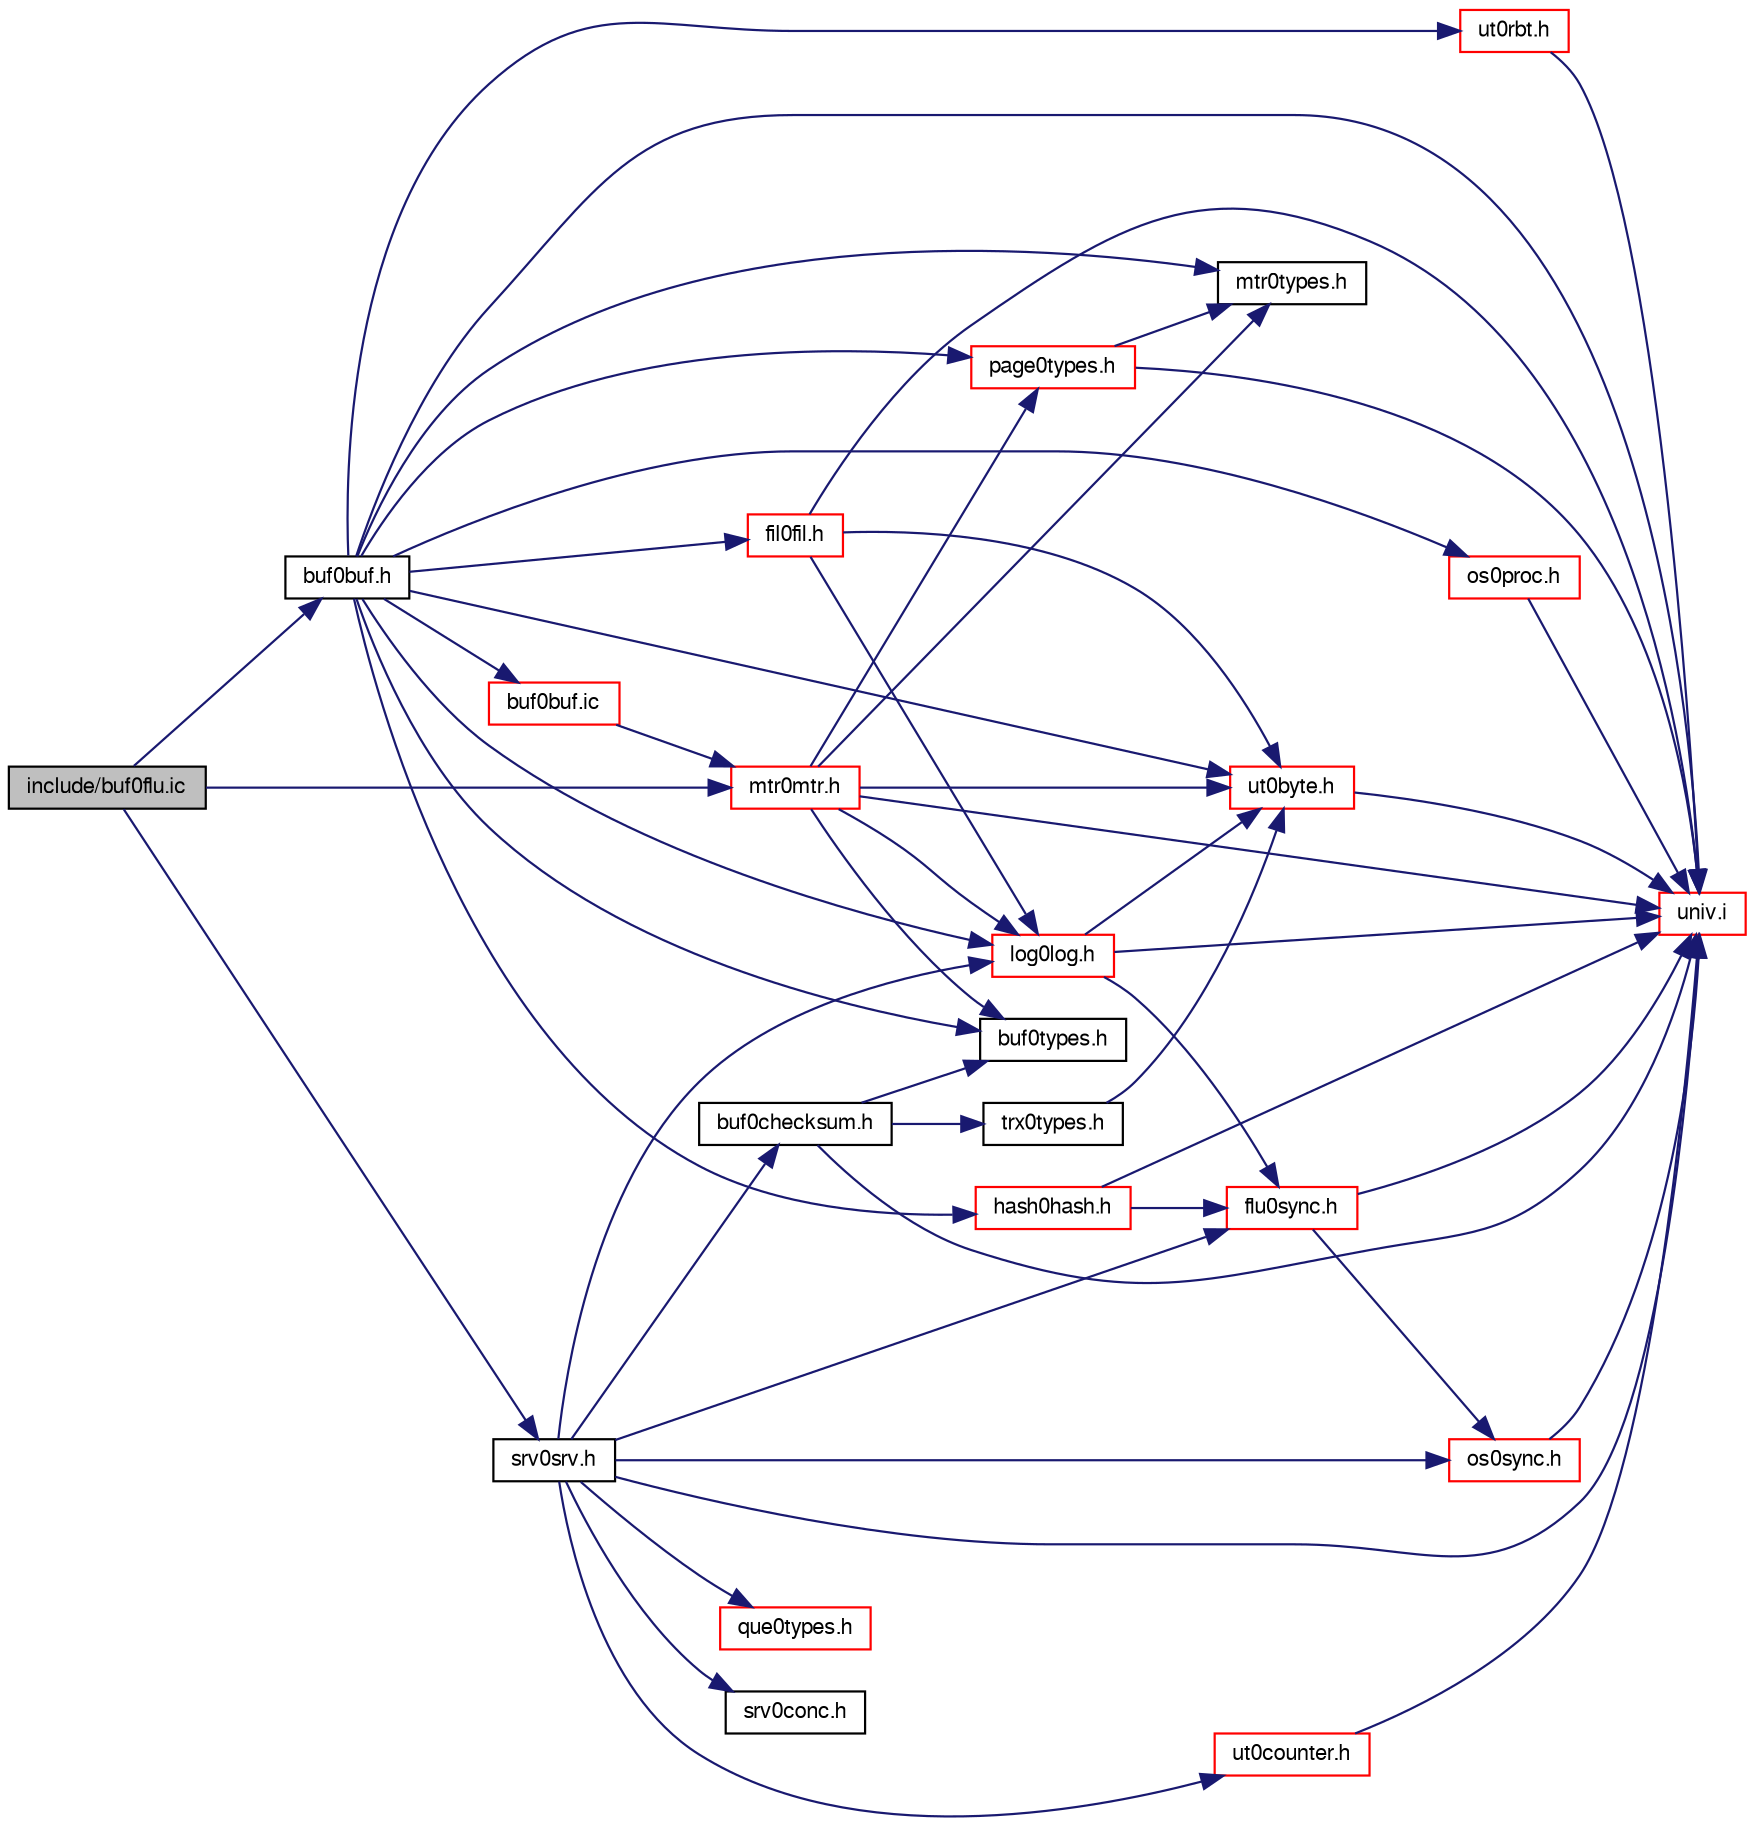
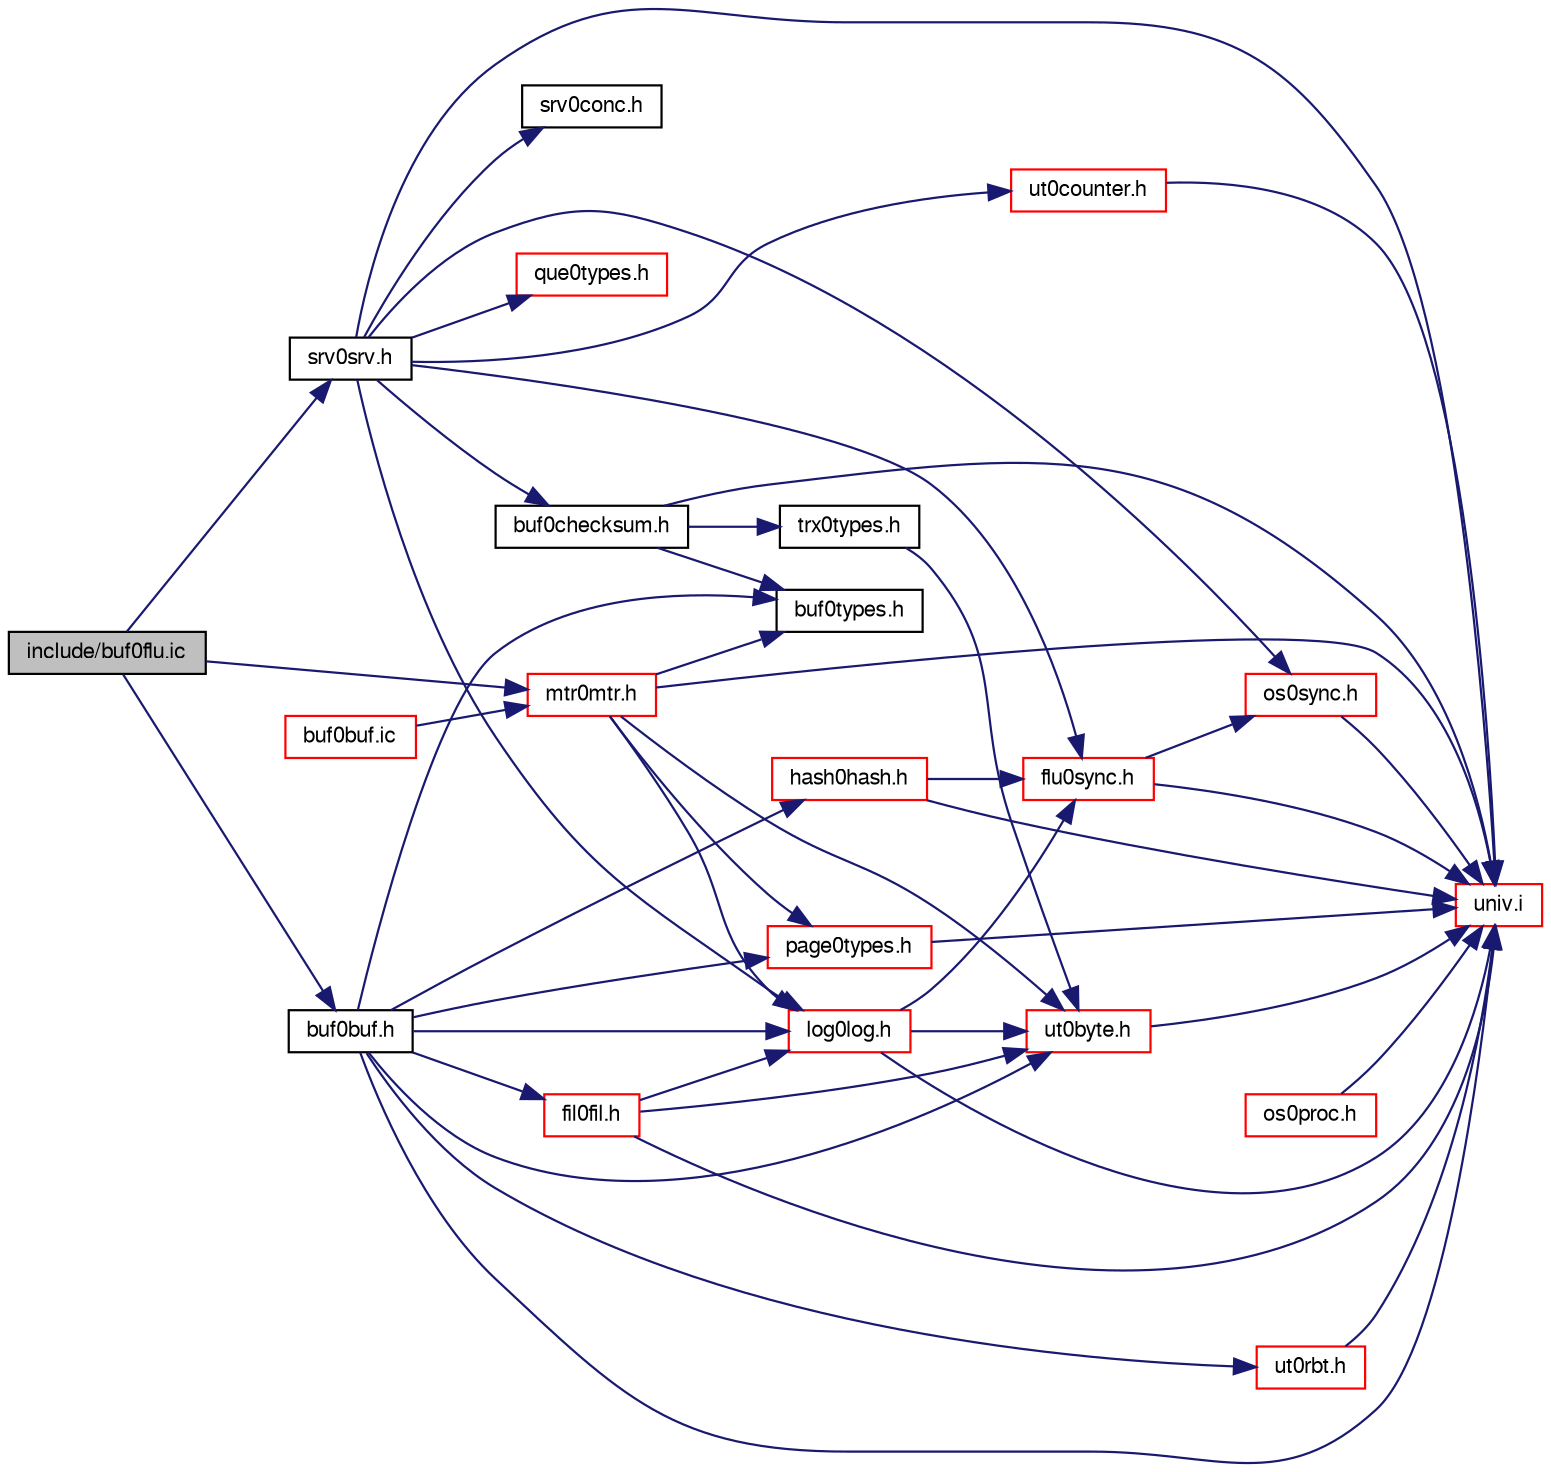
(1292, 283) -> none
(919, 451) -> none
(442, 635) -> none
